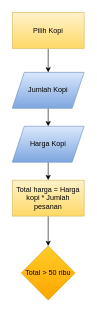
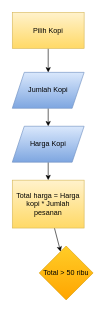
(48, 198) -> (48, 204)
(48, 273) -> (66, 273)
